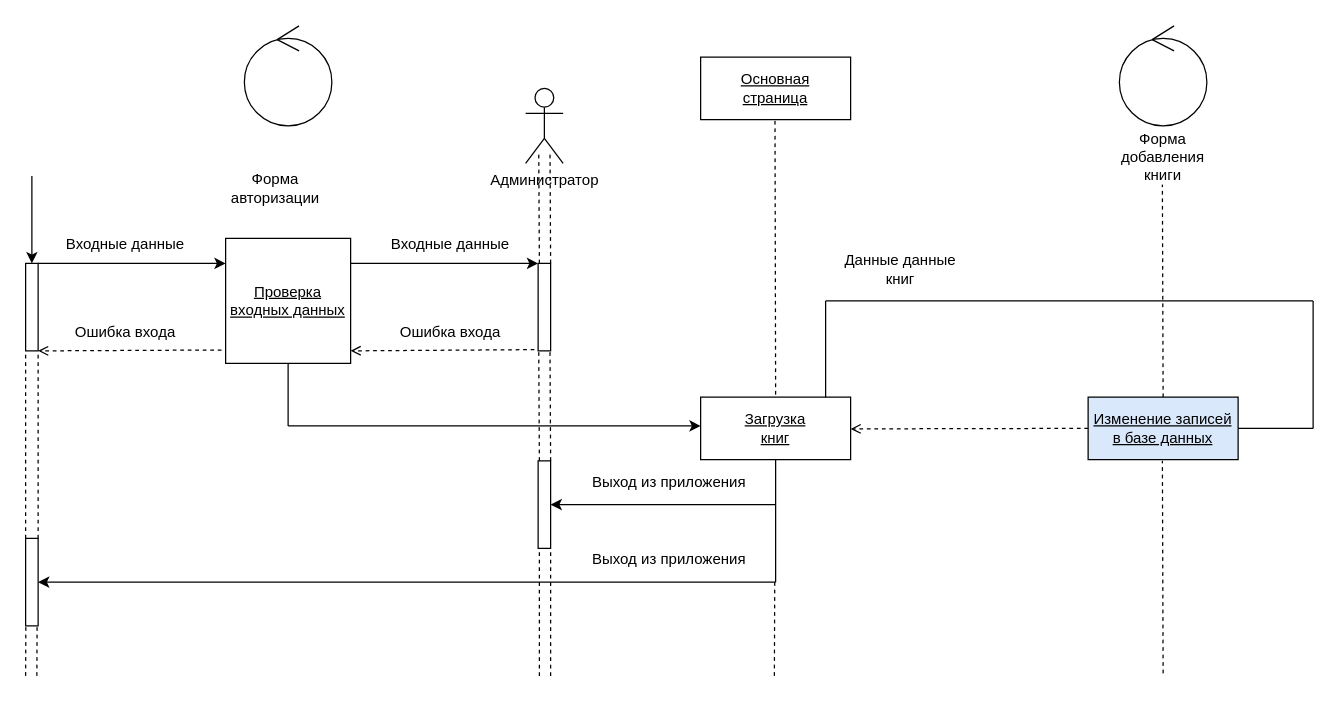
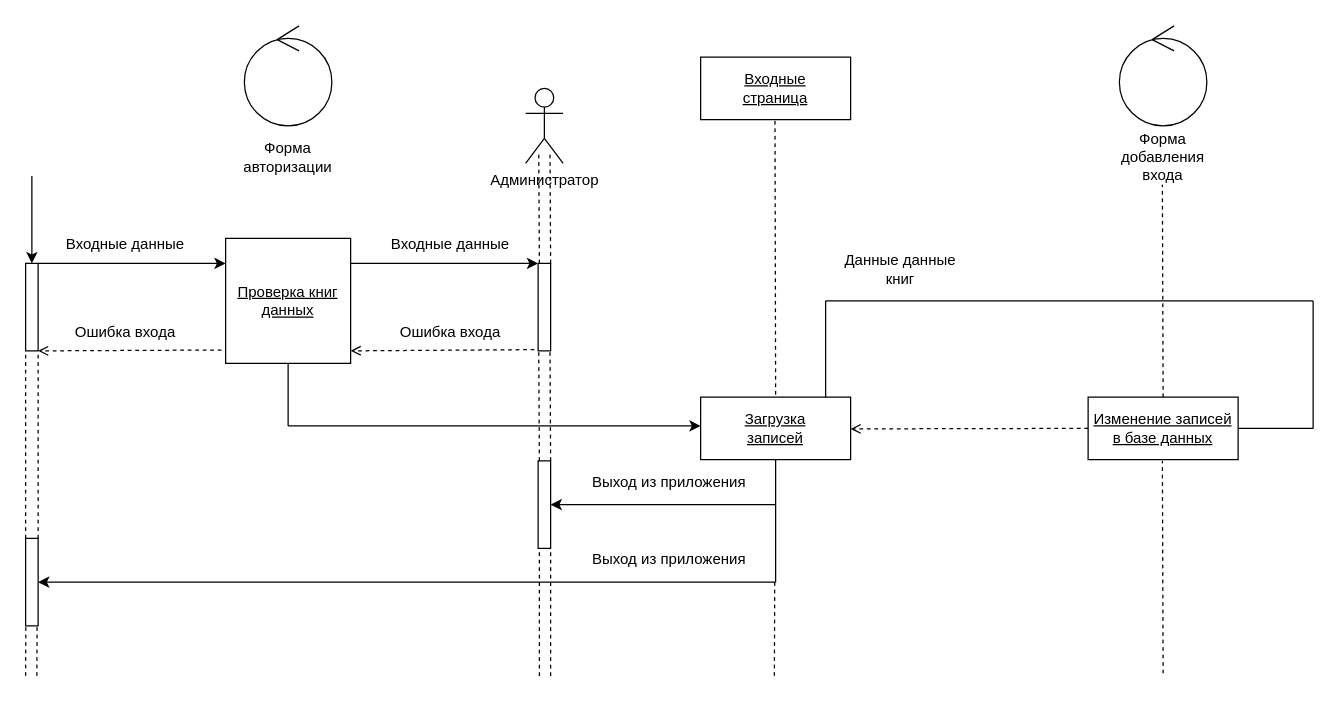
(776, 88) -> (776, 88)
(1163, 157) -> (1163, 157)
(276, 188) -> (288, 157)
(288, 301) -> (288, 301)
(776, 428) -> (776, 428)
(1163, 428) -> (1163, 428)
